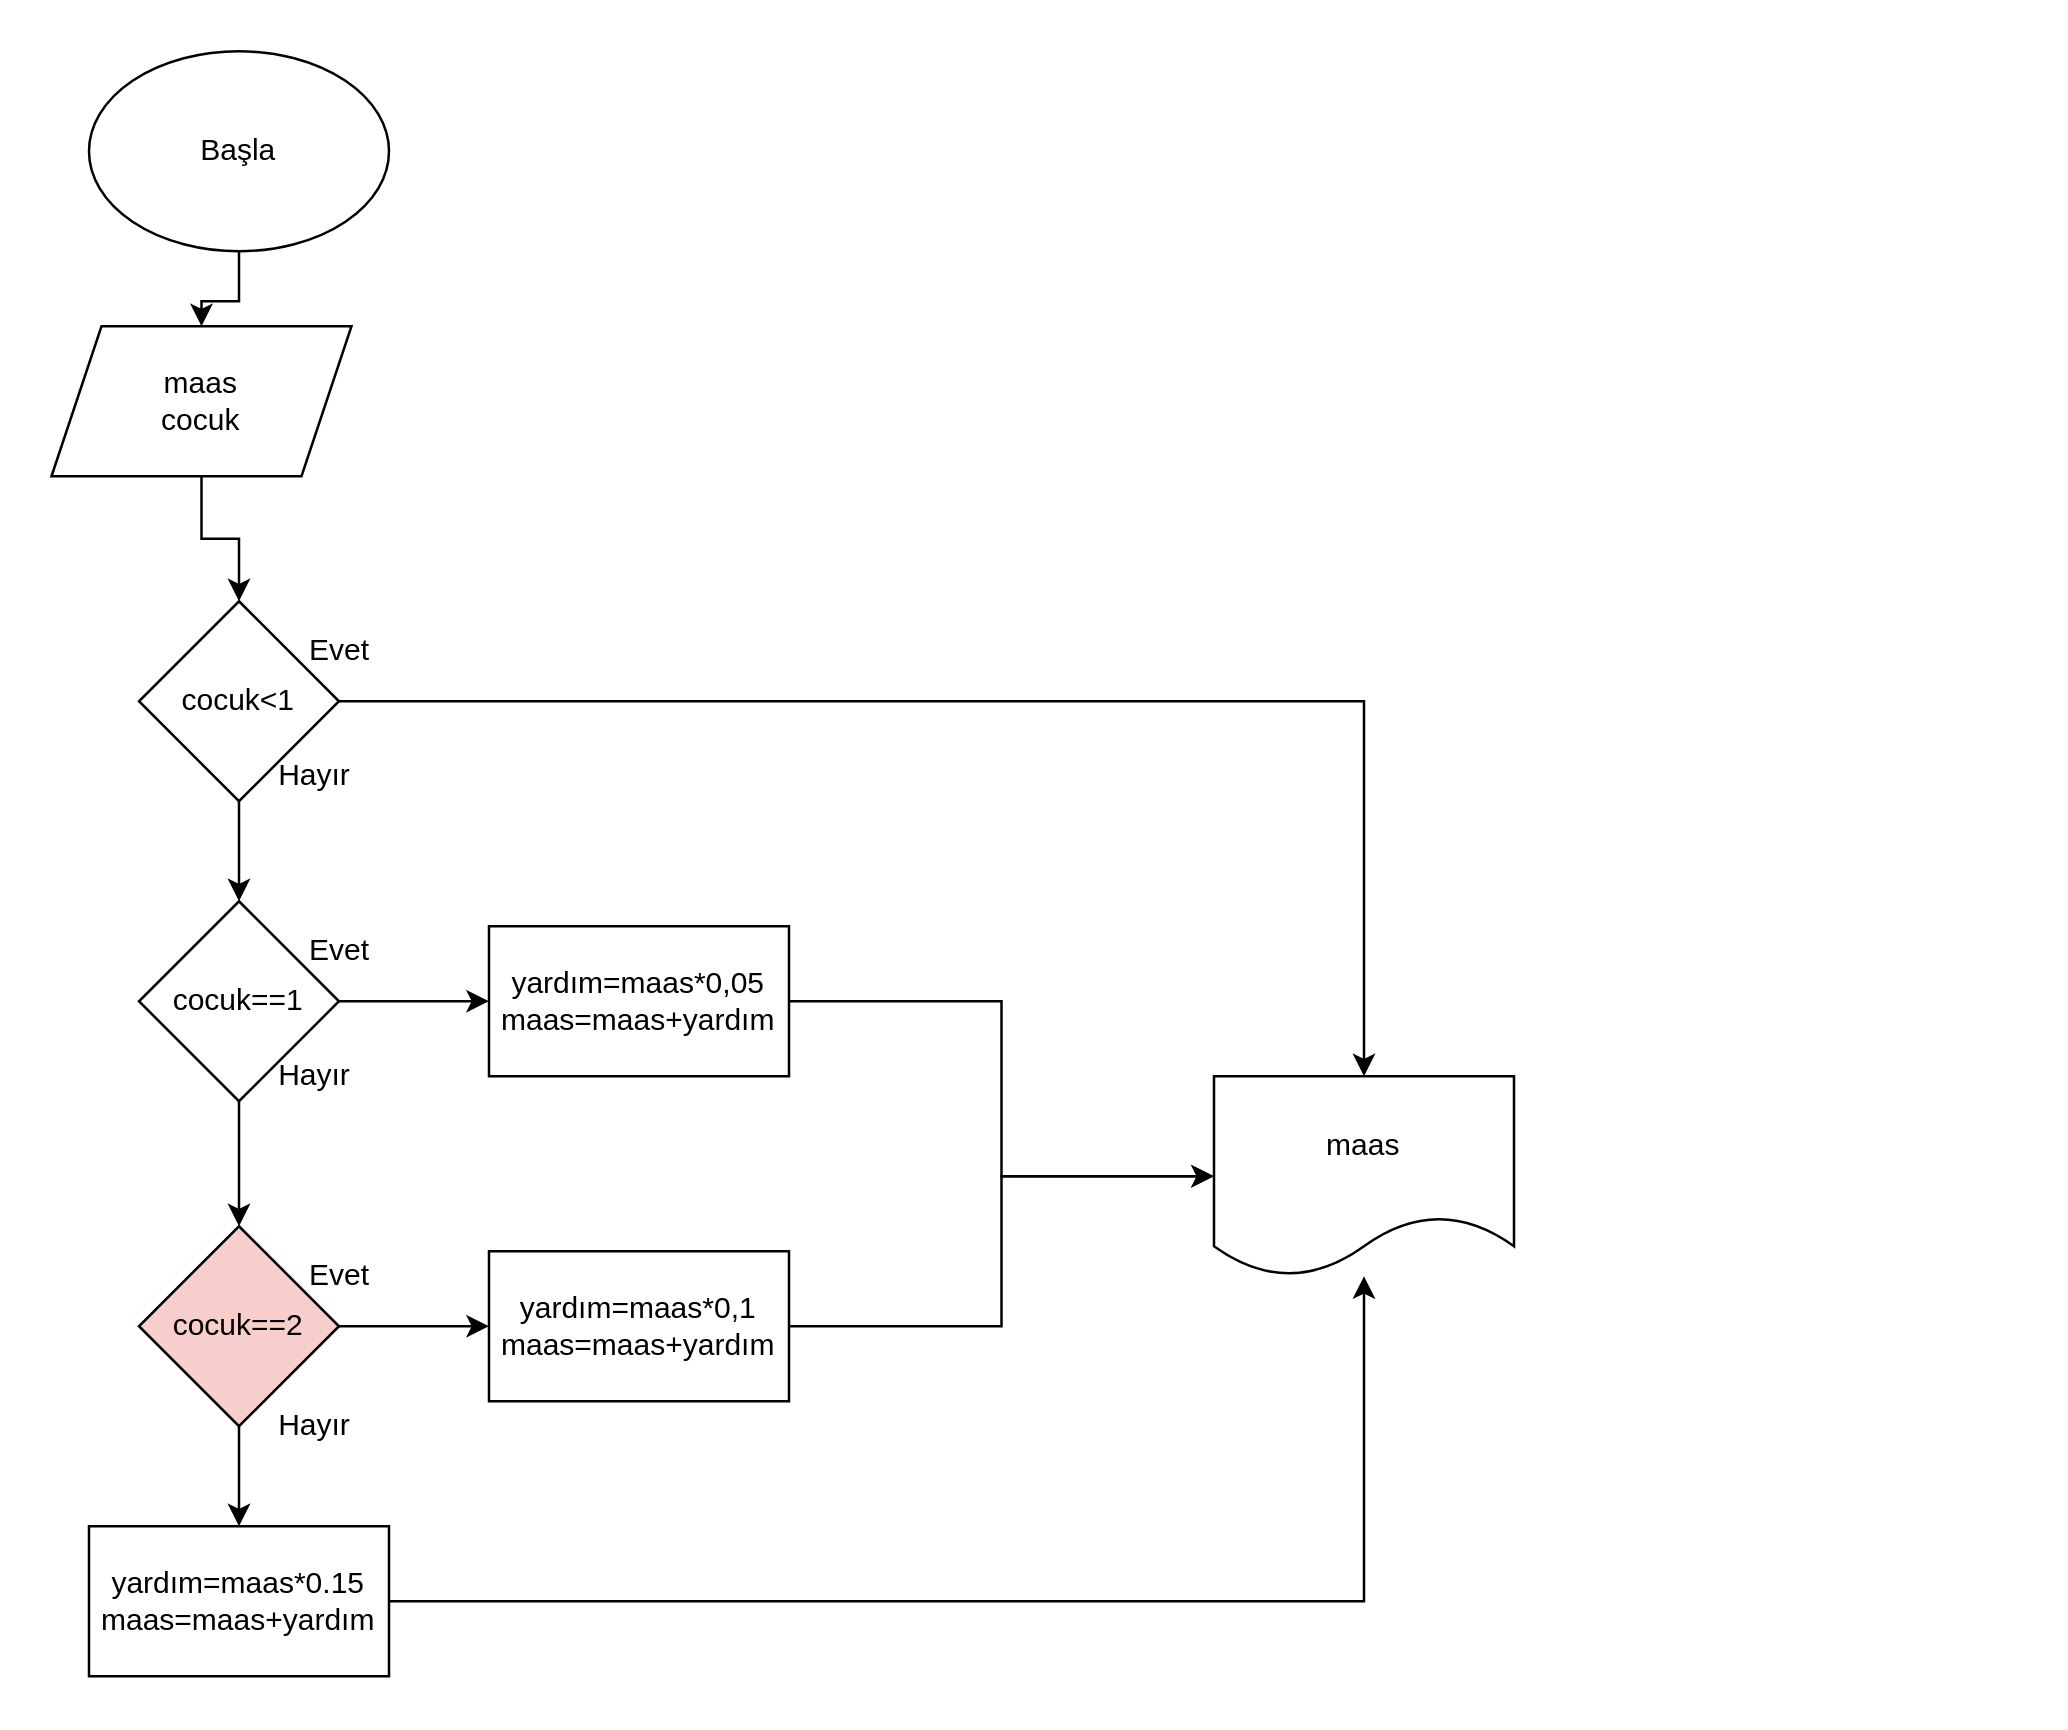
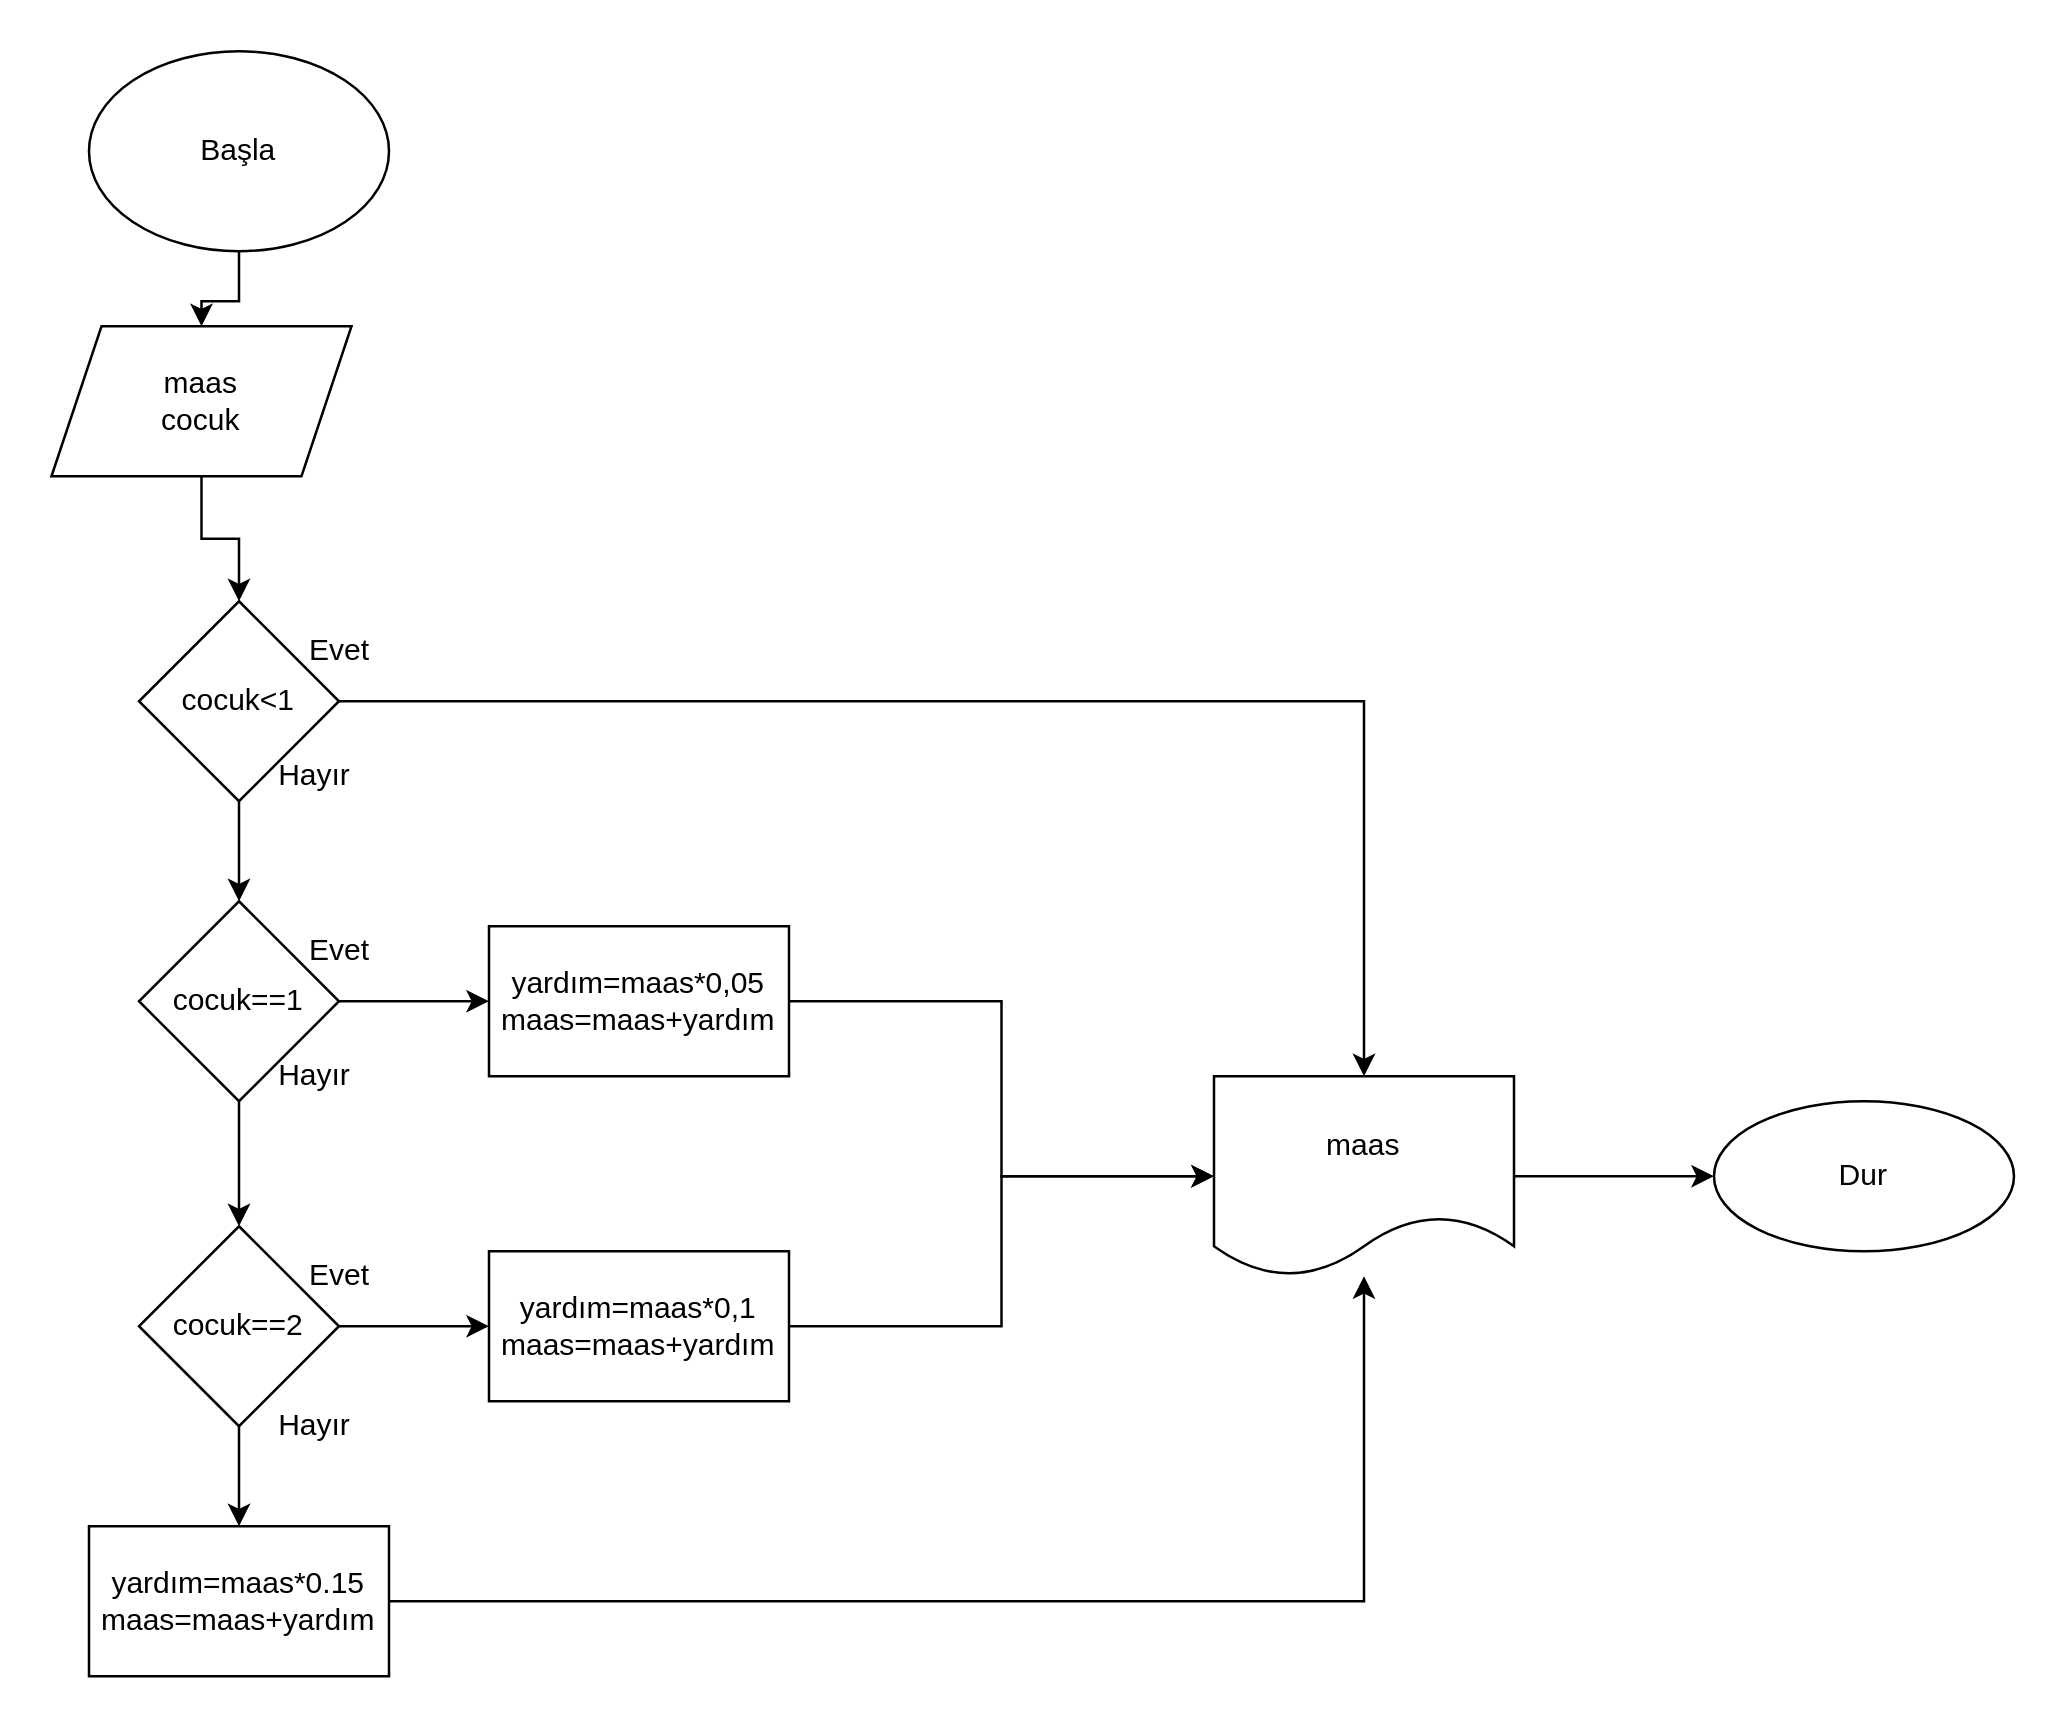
none -> (1606, 1176)
none -> (1864, 1176)
(239, 1326) -> (239, 1326)
